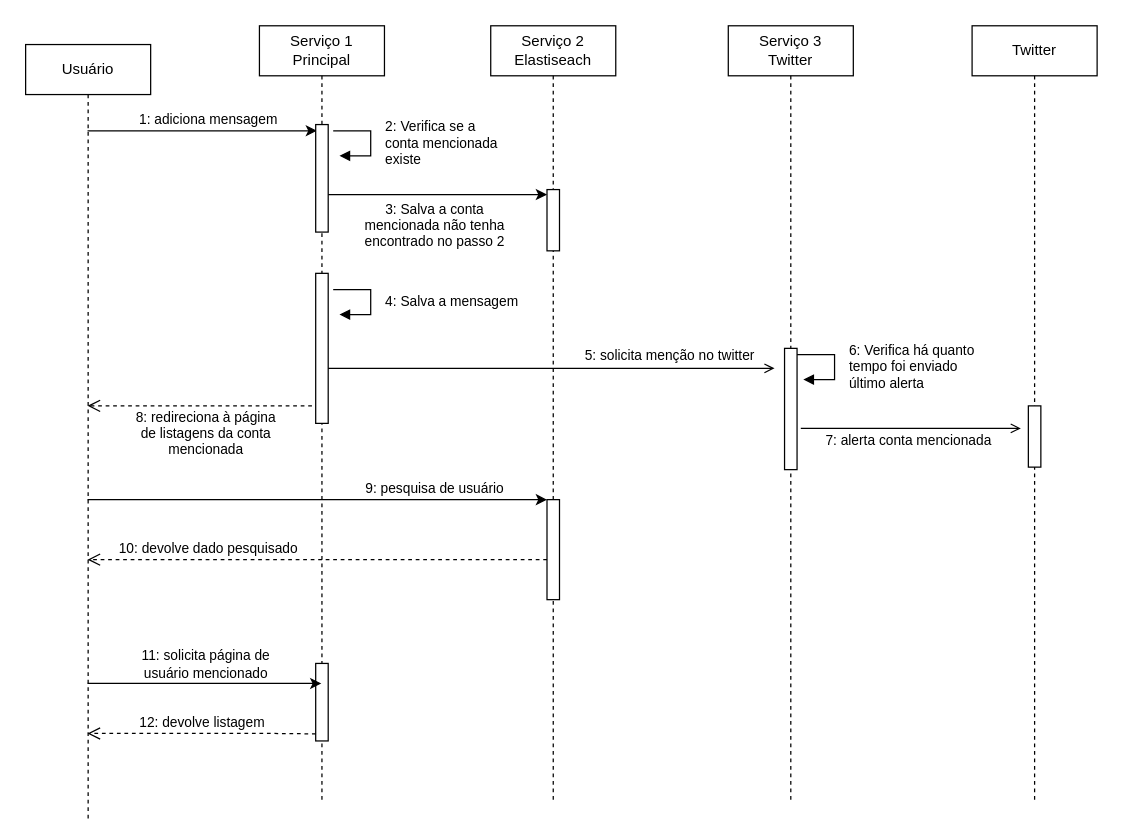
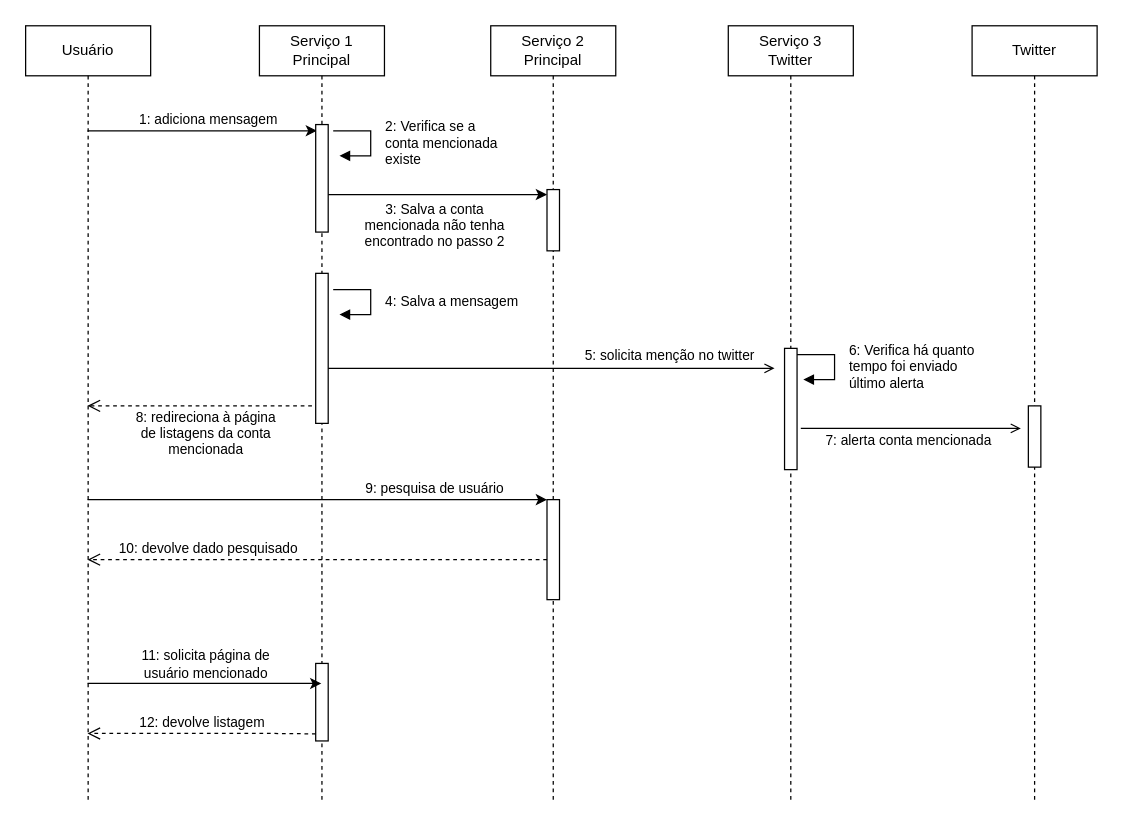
(553, 51) -> (553, 51)
(88, 432) -> (88, 413)
